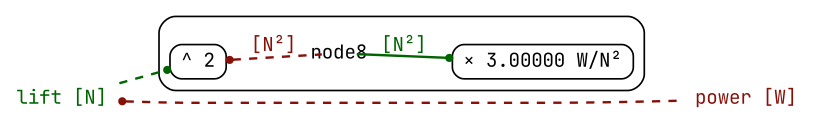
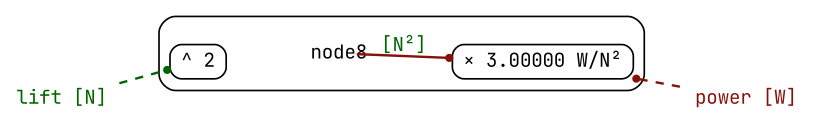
(401, 56) -> (401, 56)
(277, 57) -> none
(405, 103) -> (662, 83)
